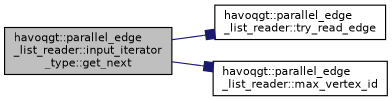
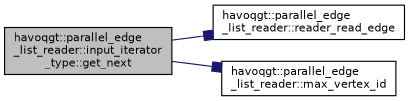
(300, 22) -> (309, 22)
